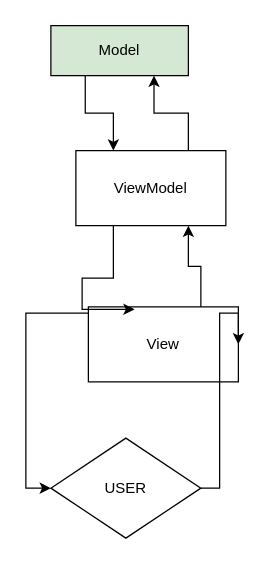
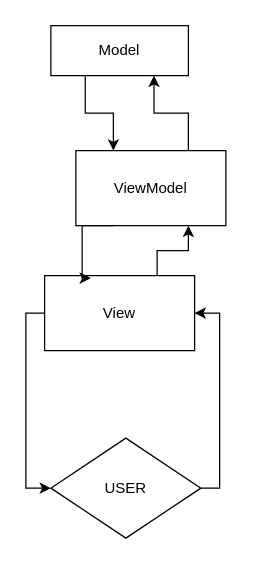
(119, 51) -> (119, 51)
(163, 344) -> (119, 313)
